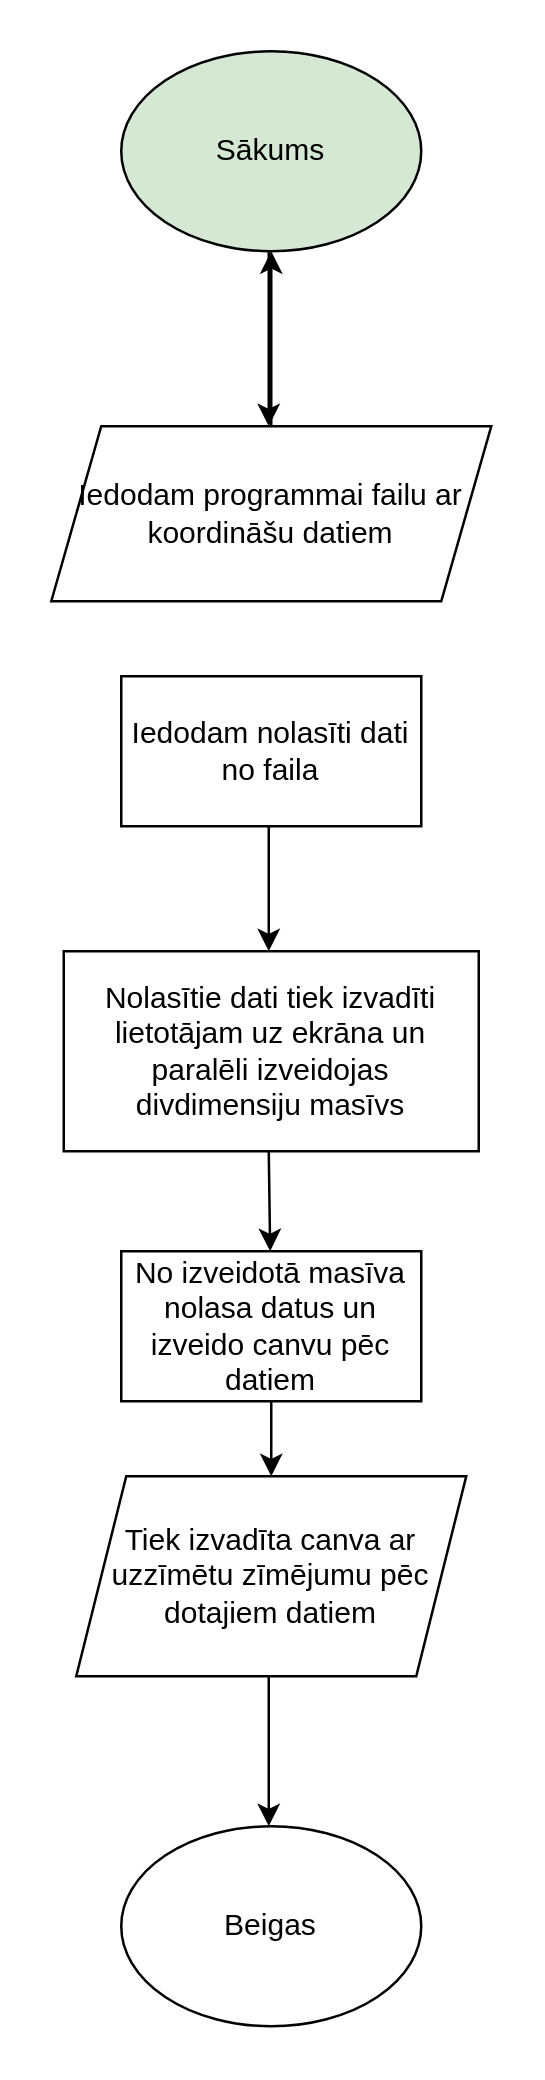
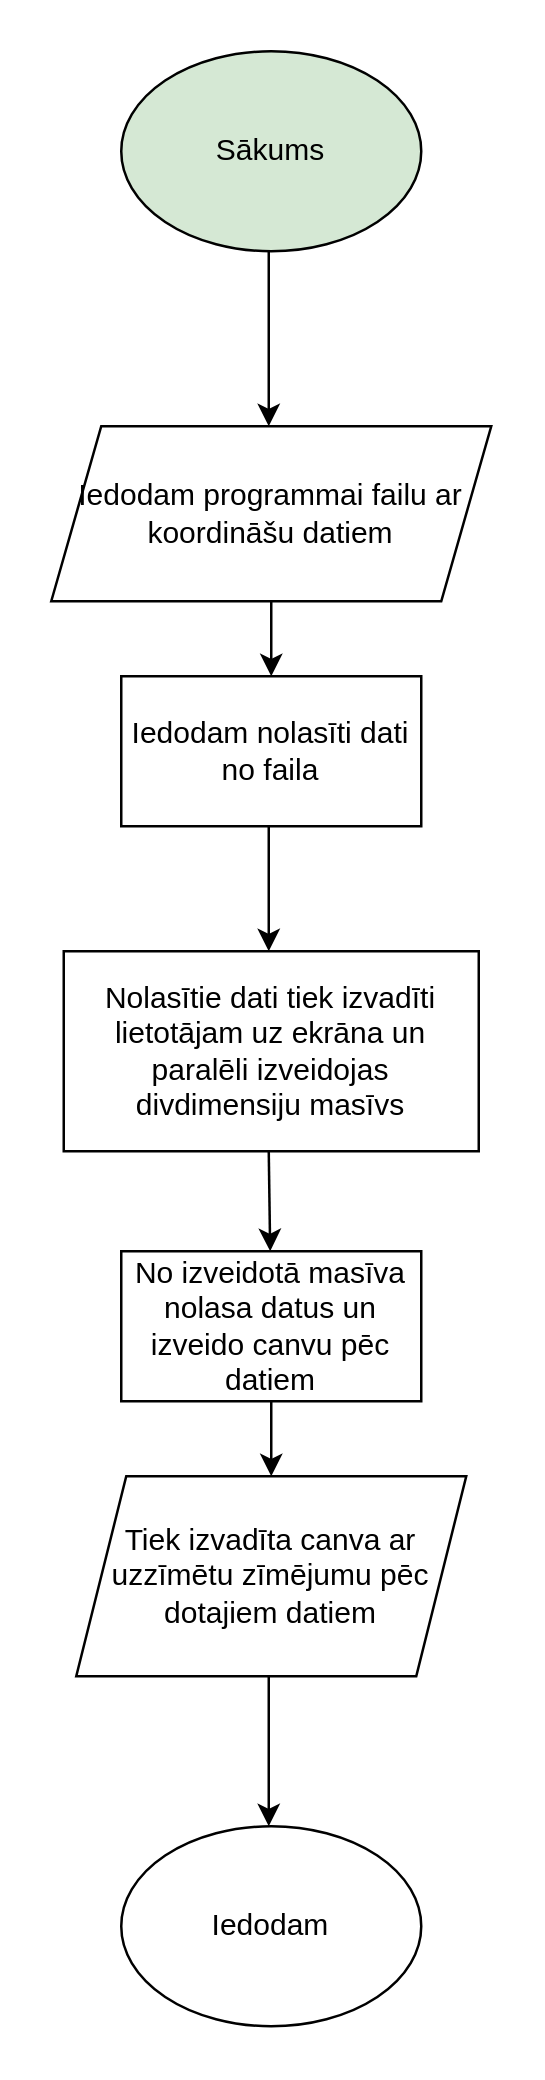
(271, 422) -> (271, 630)
(271, 1926) -> (271, 1926)
